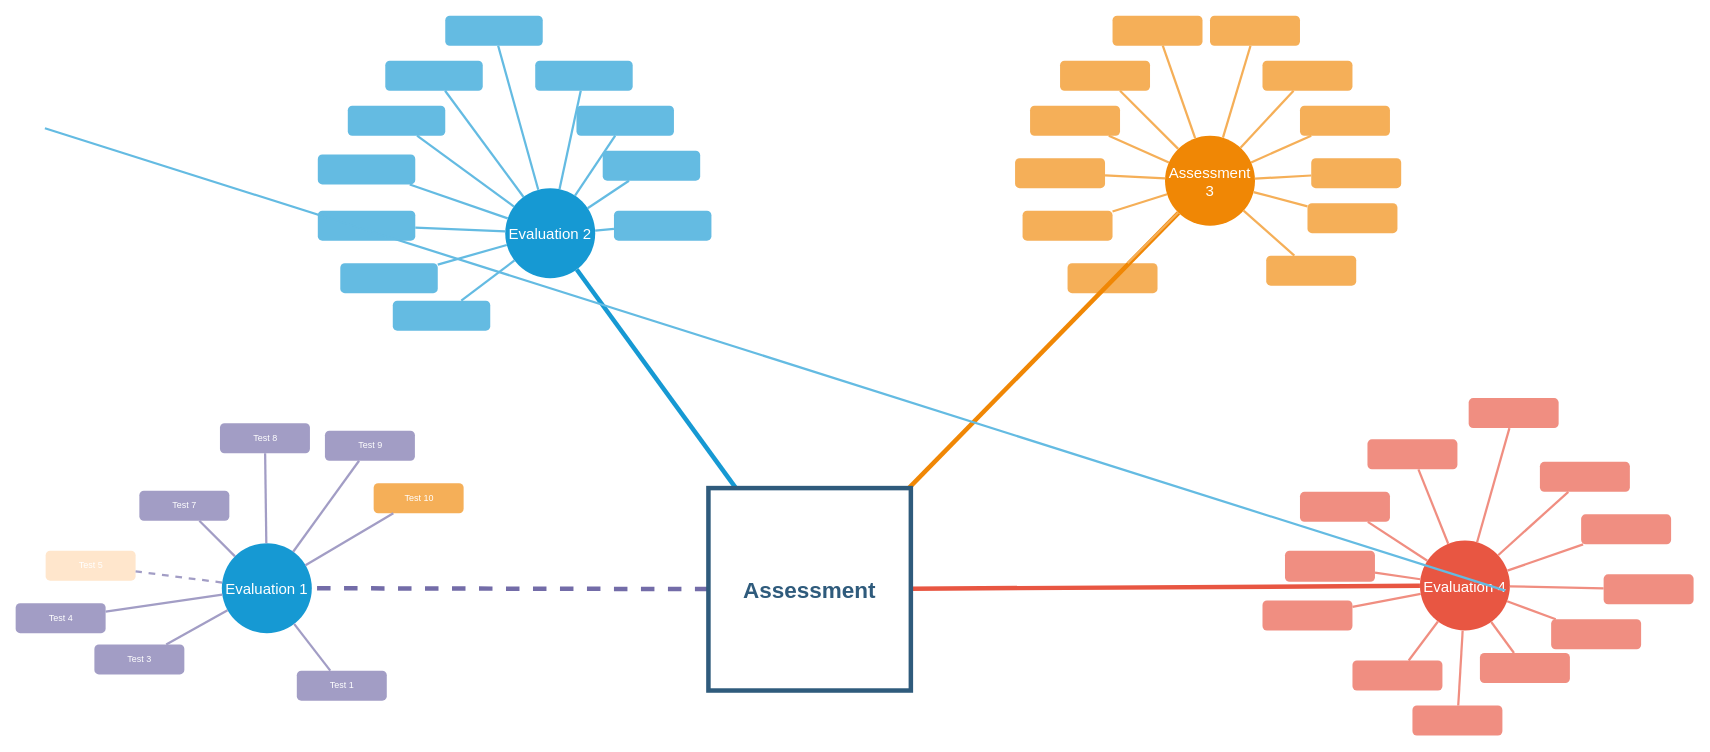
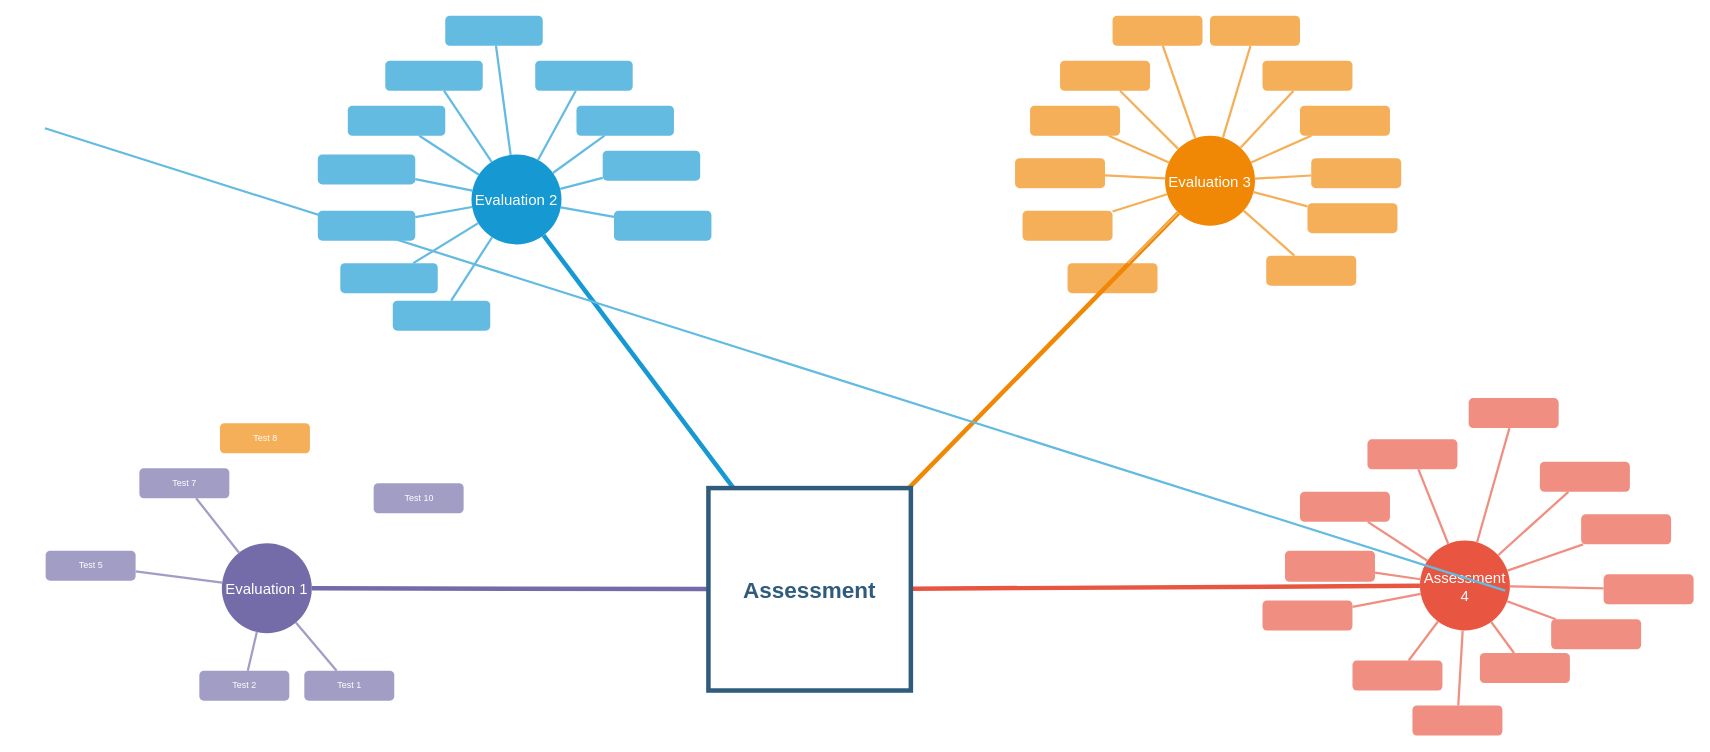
(1210, 181) -> (1210, 181)
(550, 233) -> (516, 200)
(265, 438) -> (265, 438)
(370, 446) -> none
(266, 498) -> none
(419, 498) -> (419, 498)
(184, 506) -> (184, 483)
(326, 506) -> none
(349, 539) -> none
(90, 566) -> (90, 566)
(180, 577) -> (180, 577)
(1465, 586) -> (1465, 586)
(267, 588) -> (267, 588)
(688, 589) -> (688, 589)
(164, 603) -> none
(60, 618) -> none
(197, 627) -> none
none -> (252, 651)
(139, 660) -> none
none -> (244, 686)
(342, 686) -> (349, 686)
